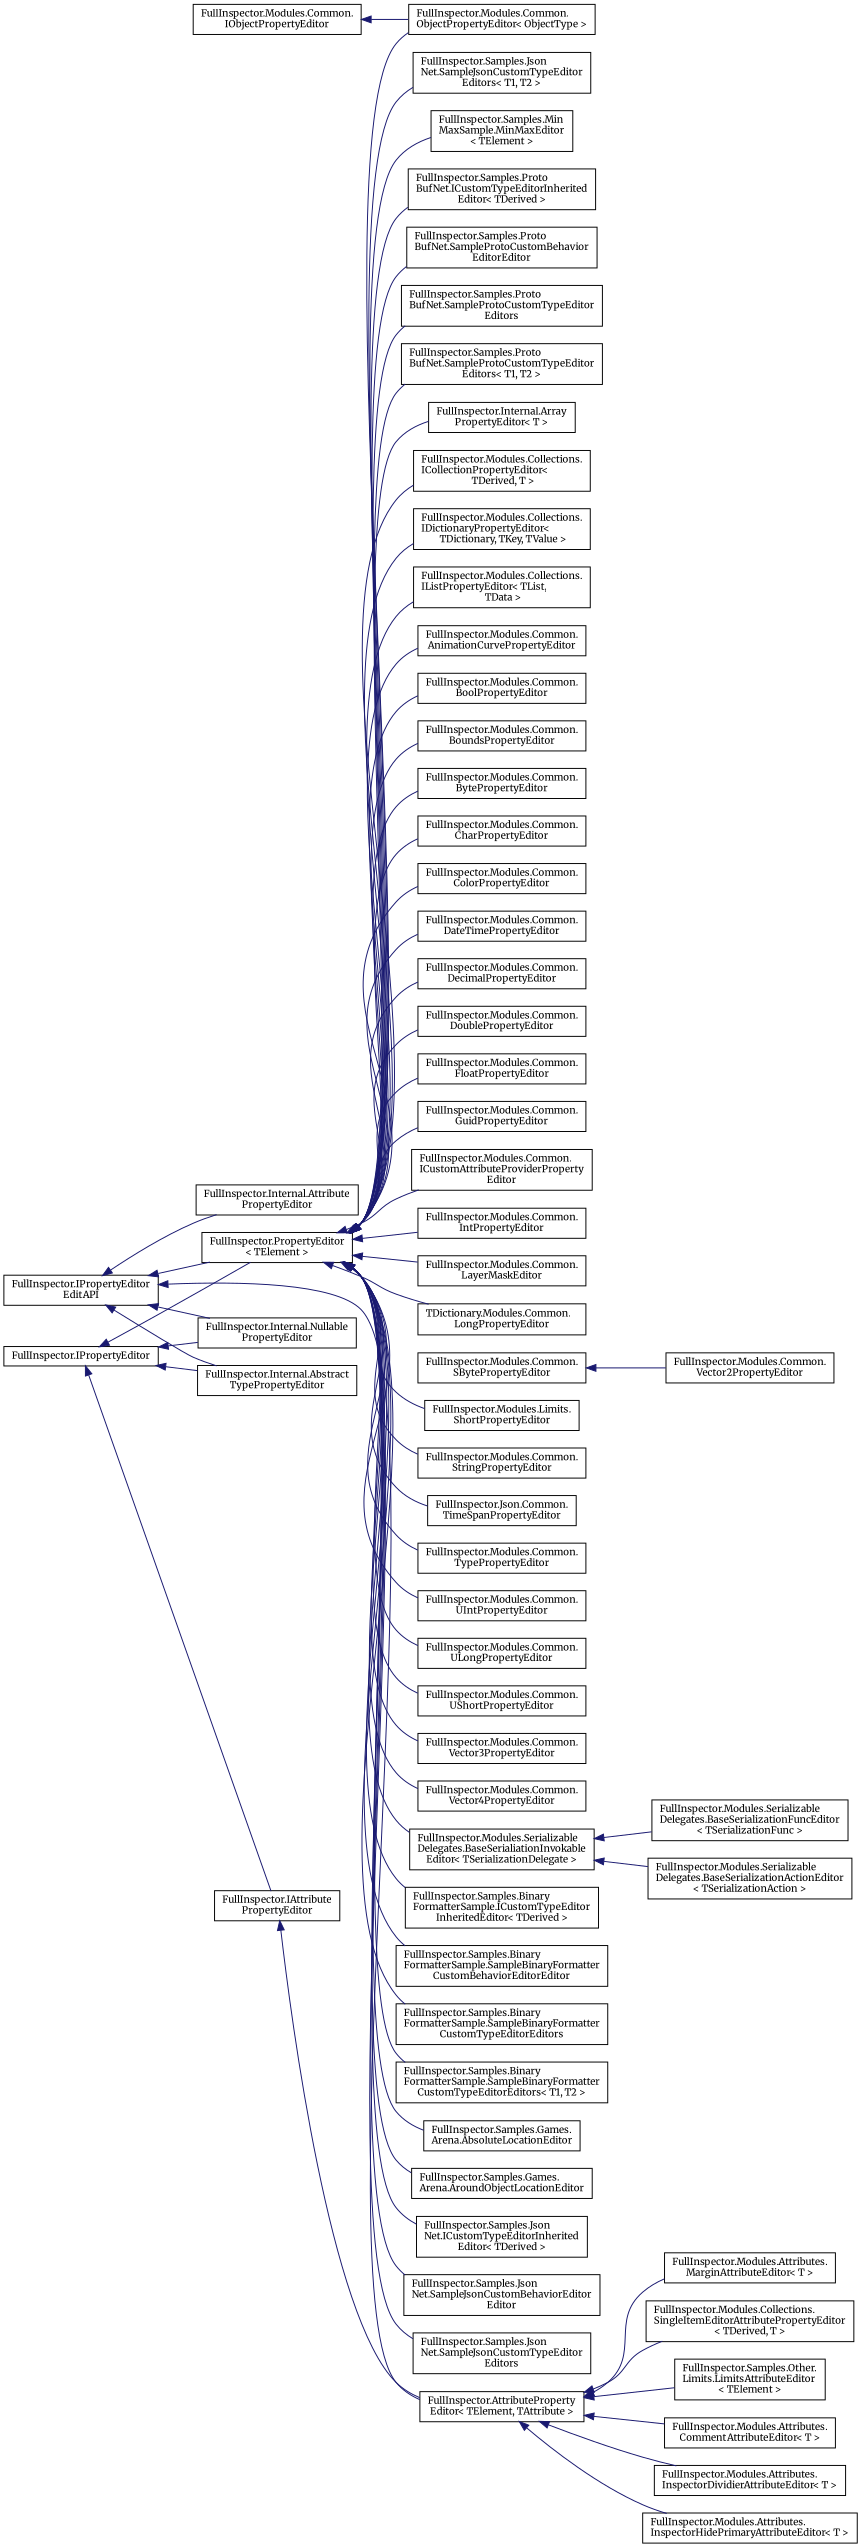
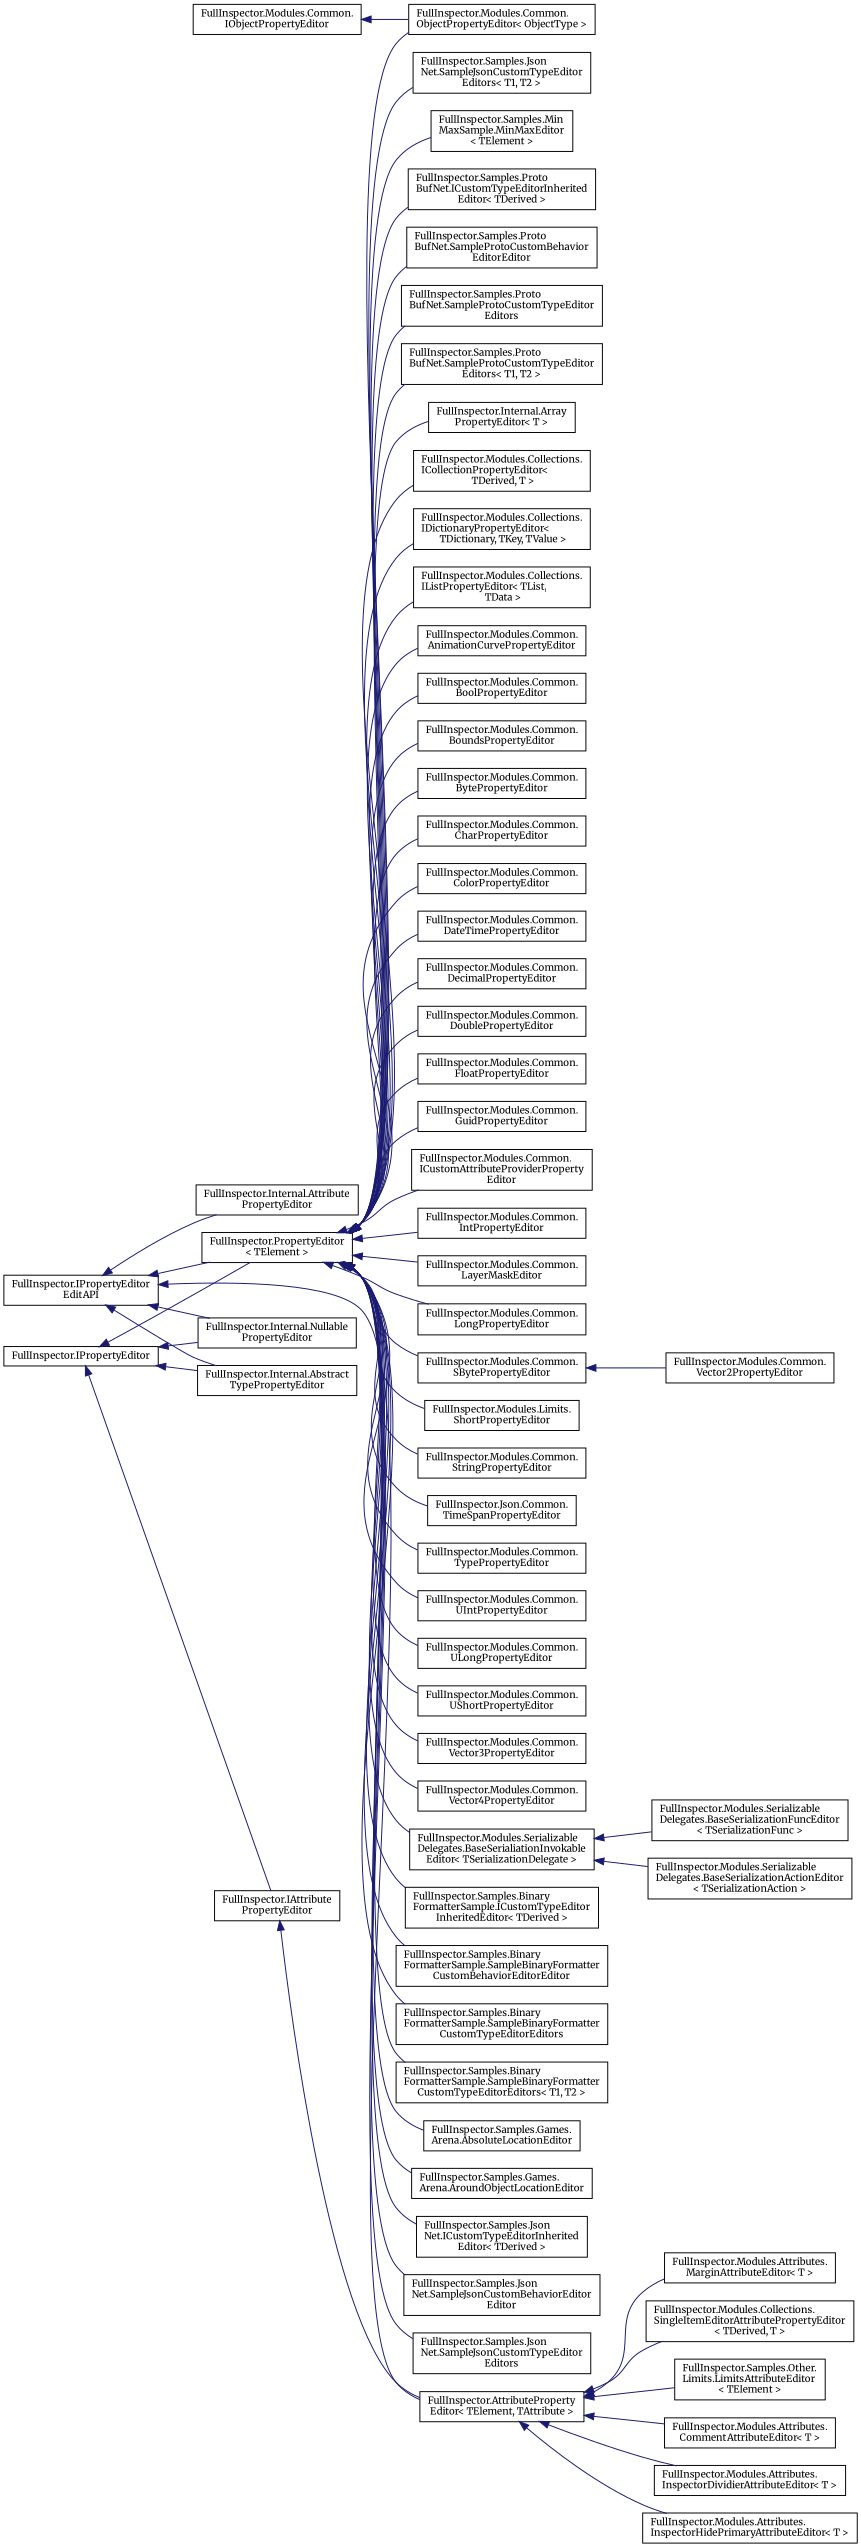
none -> (379, 1314)
(502, 1319) -> (502, 1319)
